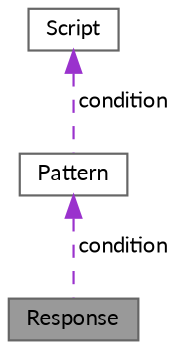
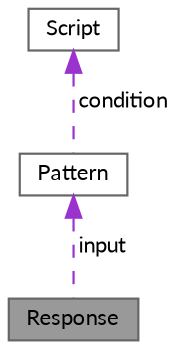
(121, 247) -> (101, 247)
